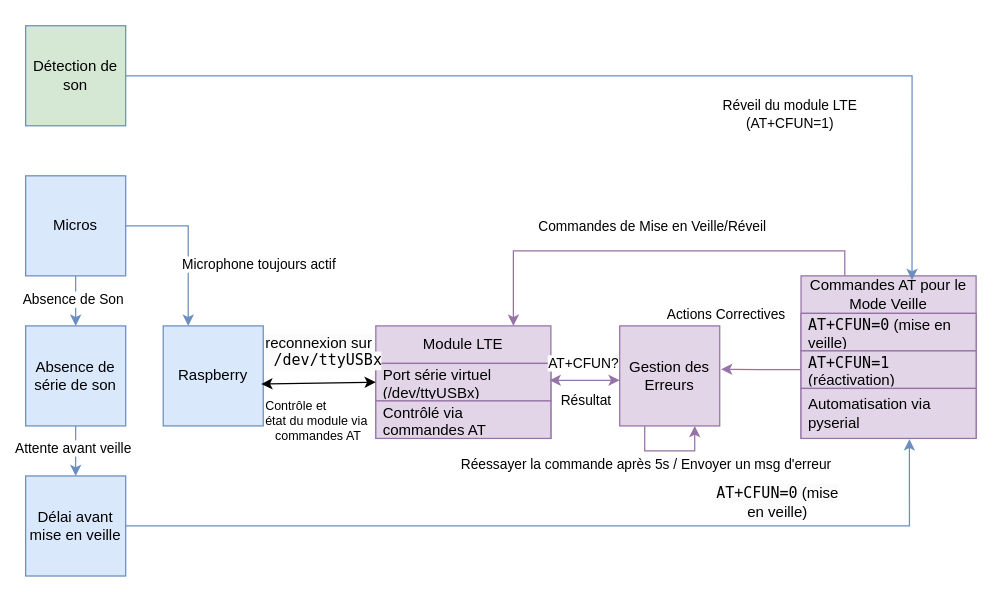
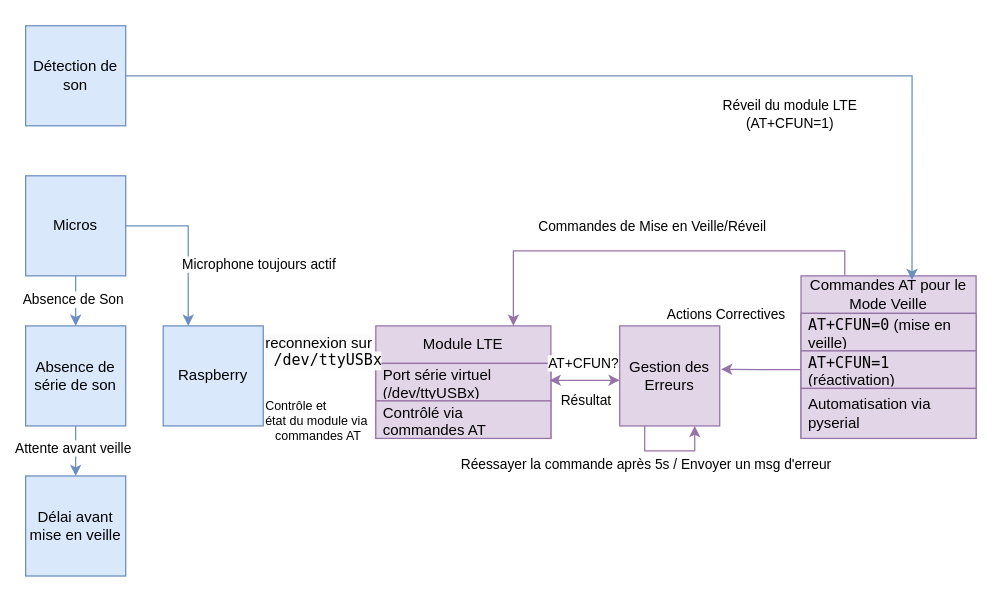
(76, 76) -> (76, 76)
(318, 383) -> none
(556, 526) -> none
